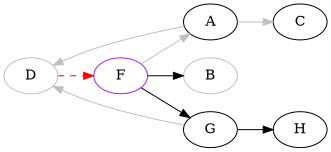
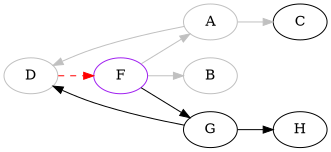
(210, 22) -> (210, 22)
(161, 76) -> (161, 76)
(122, 111) -> (122, 111)
